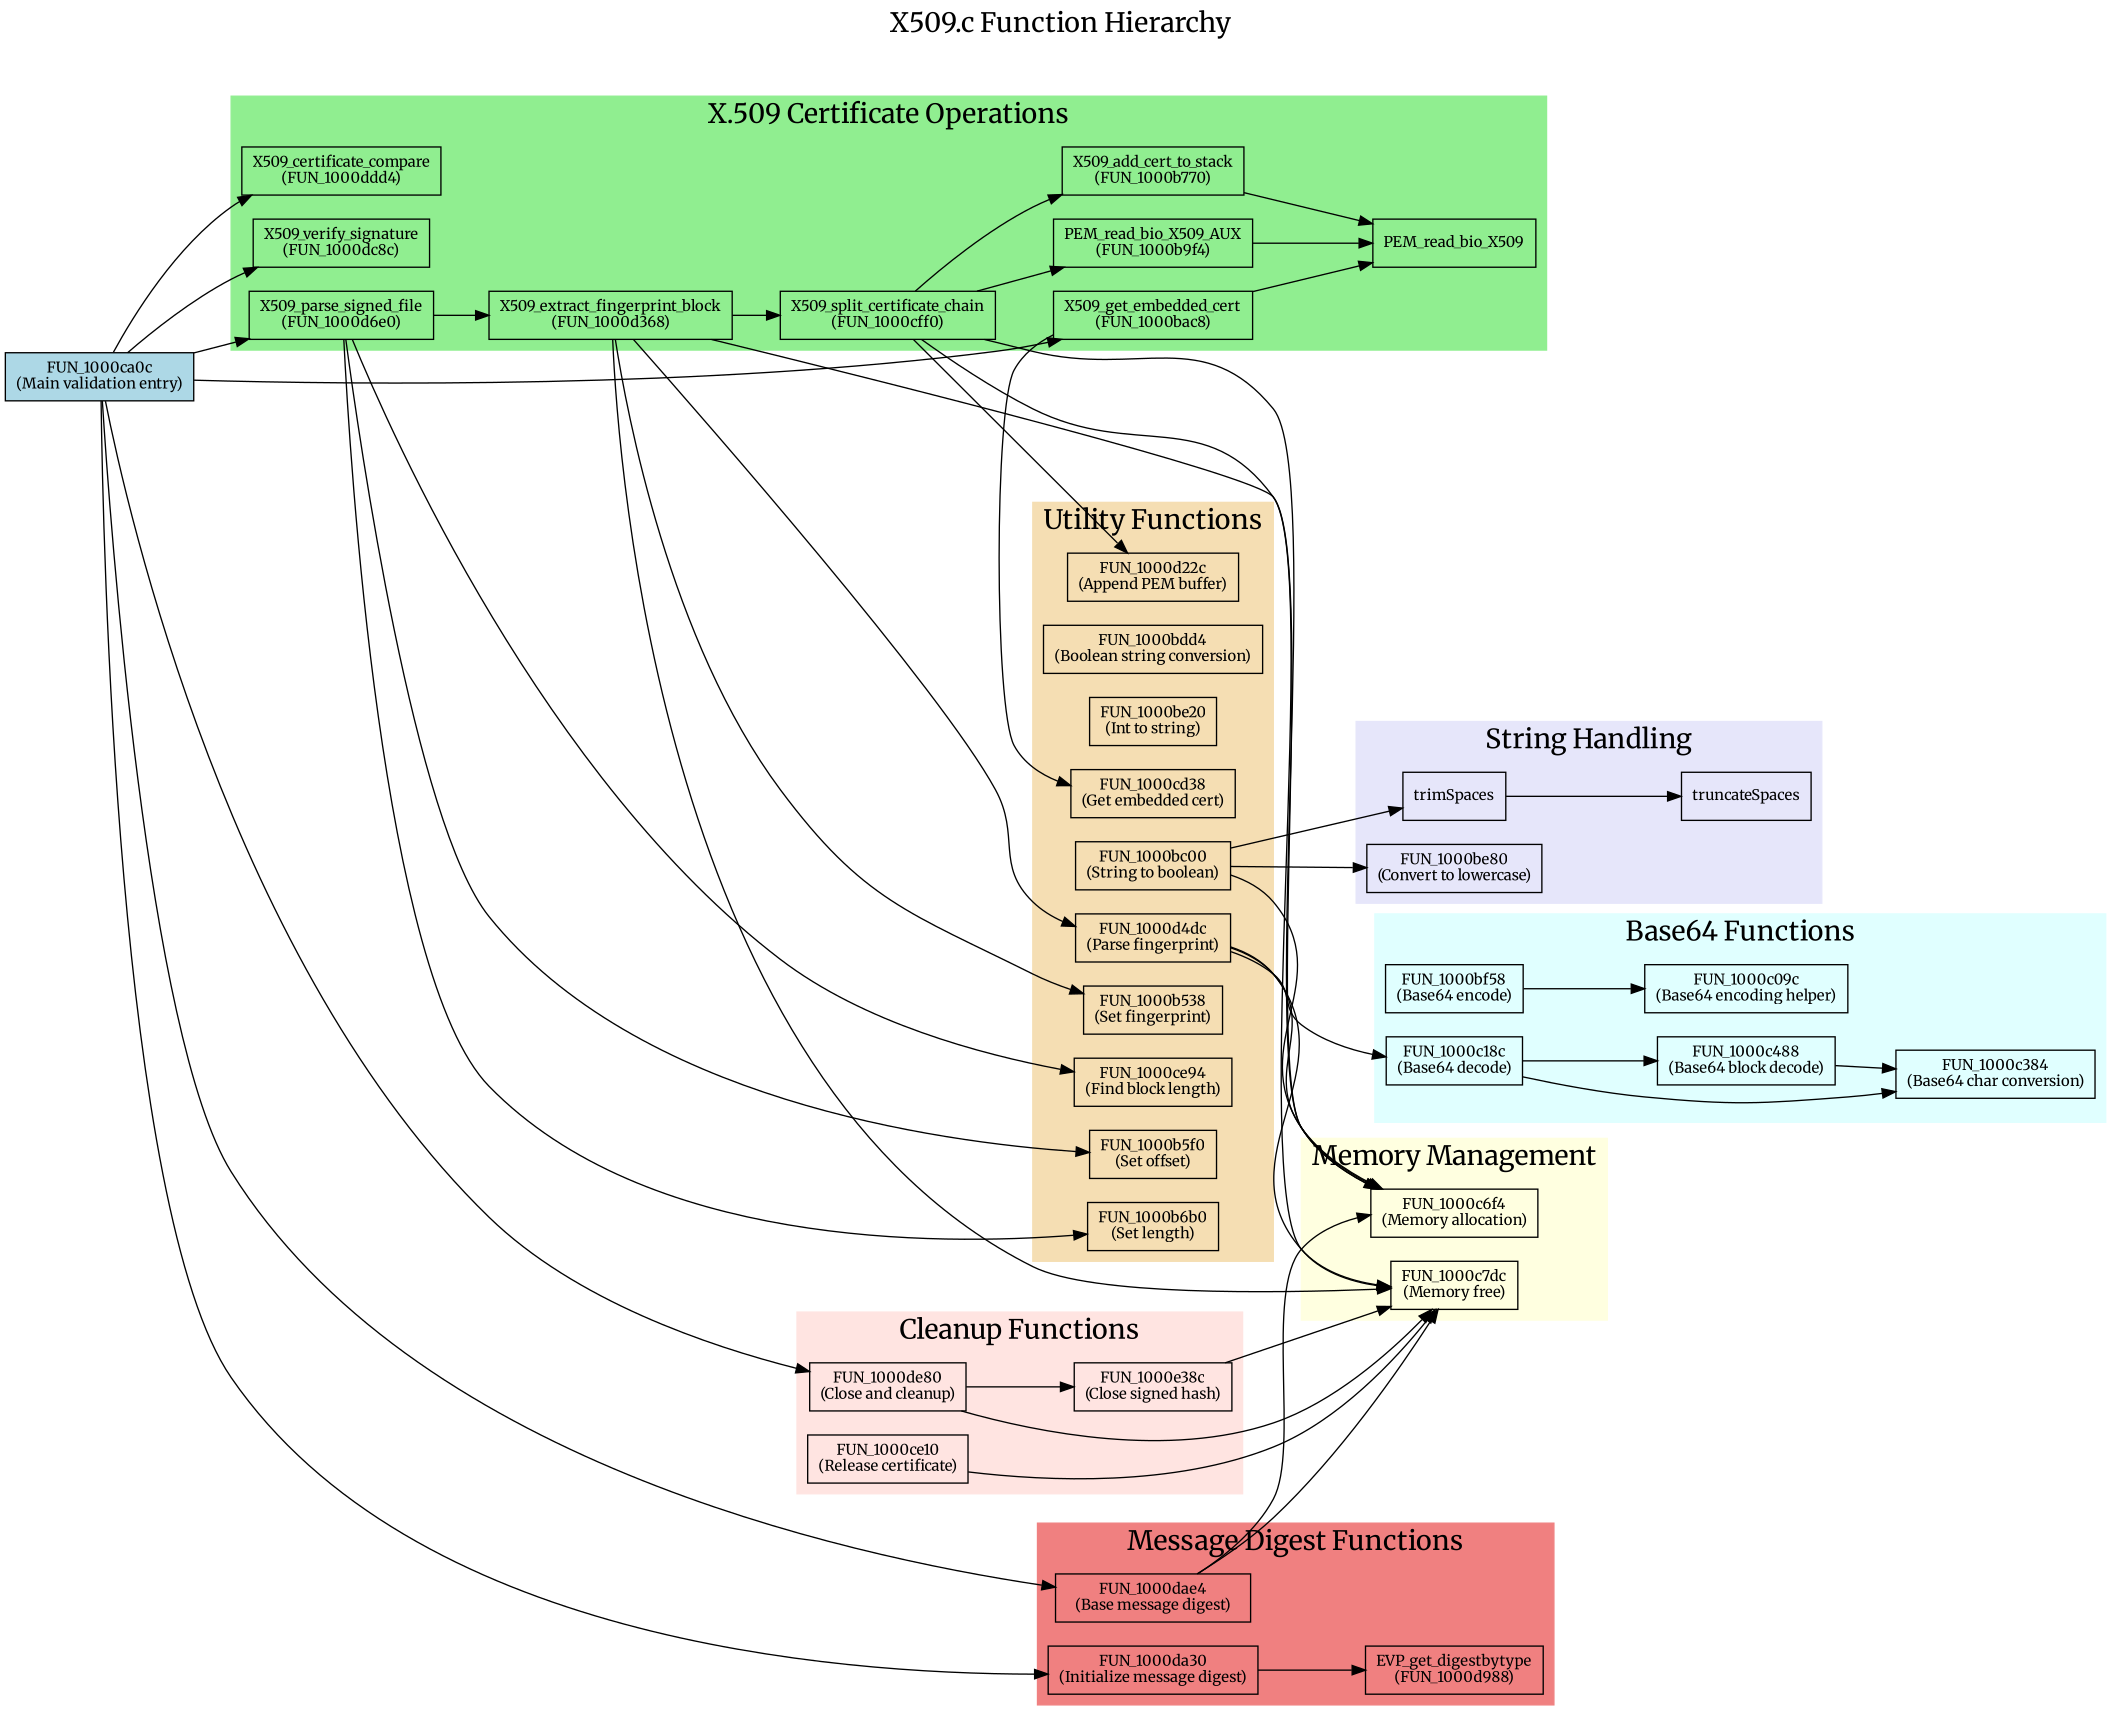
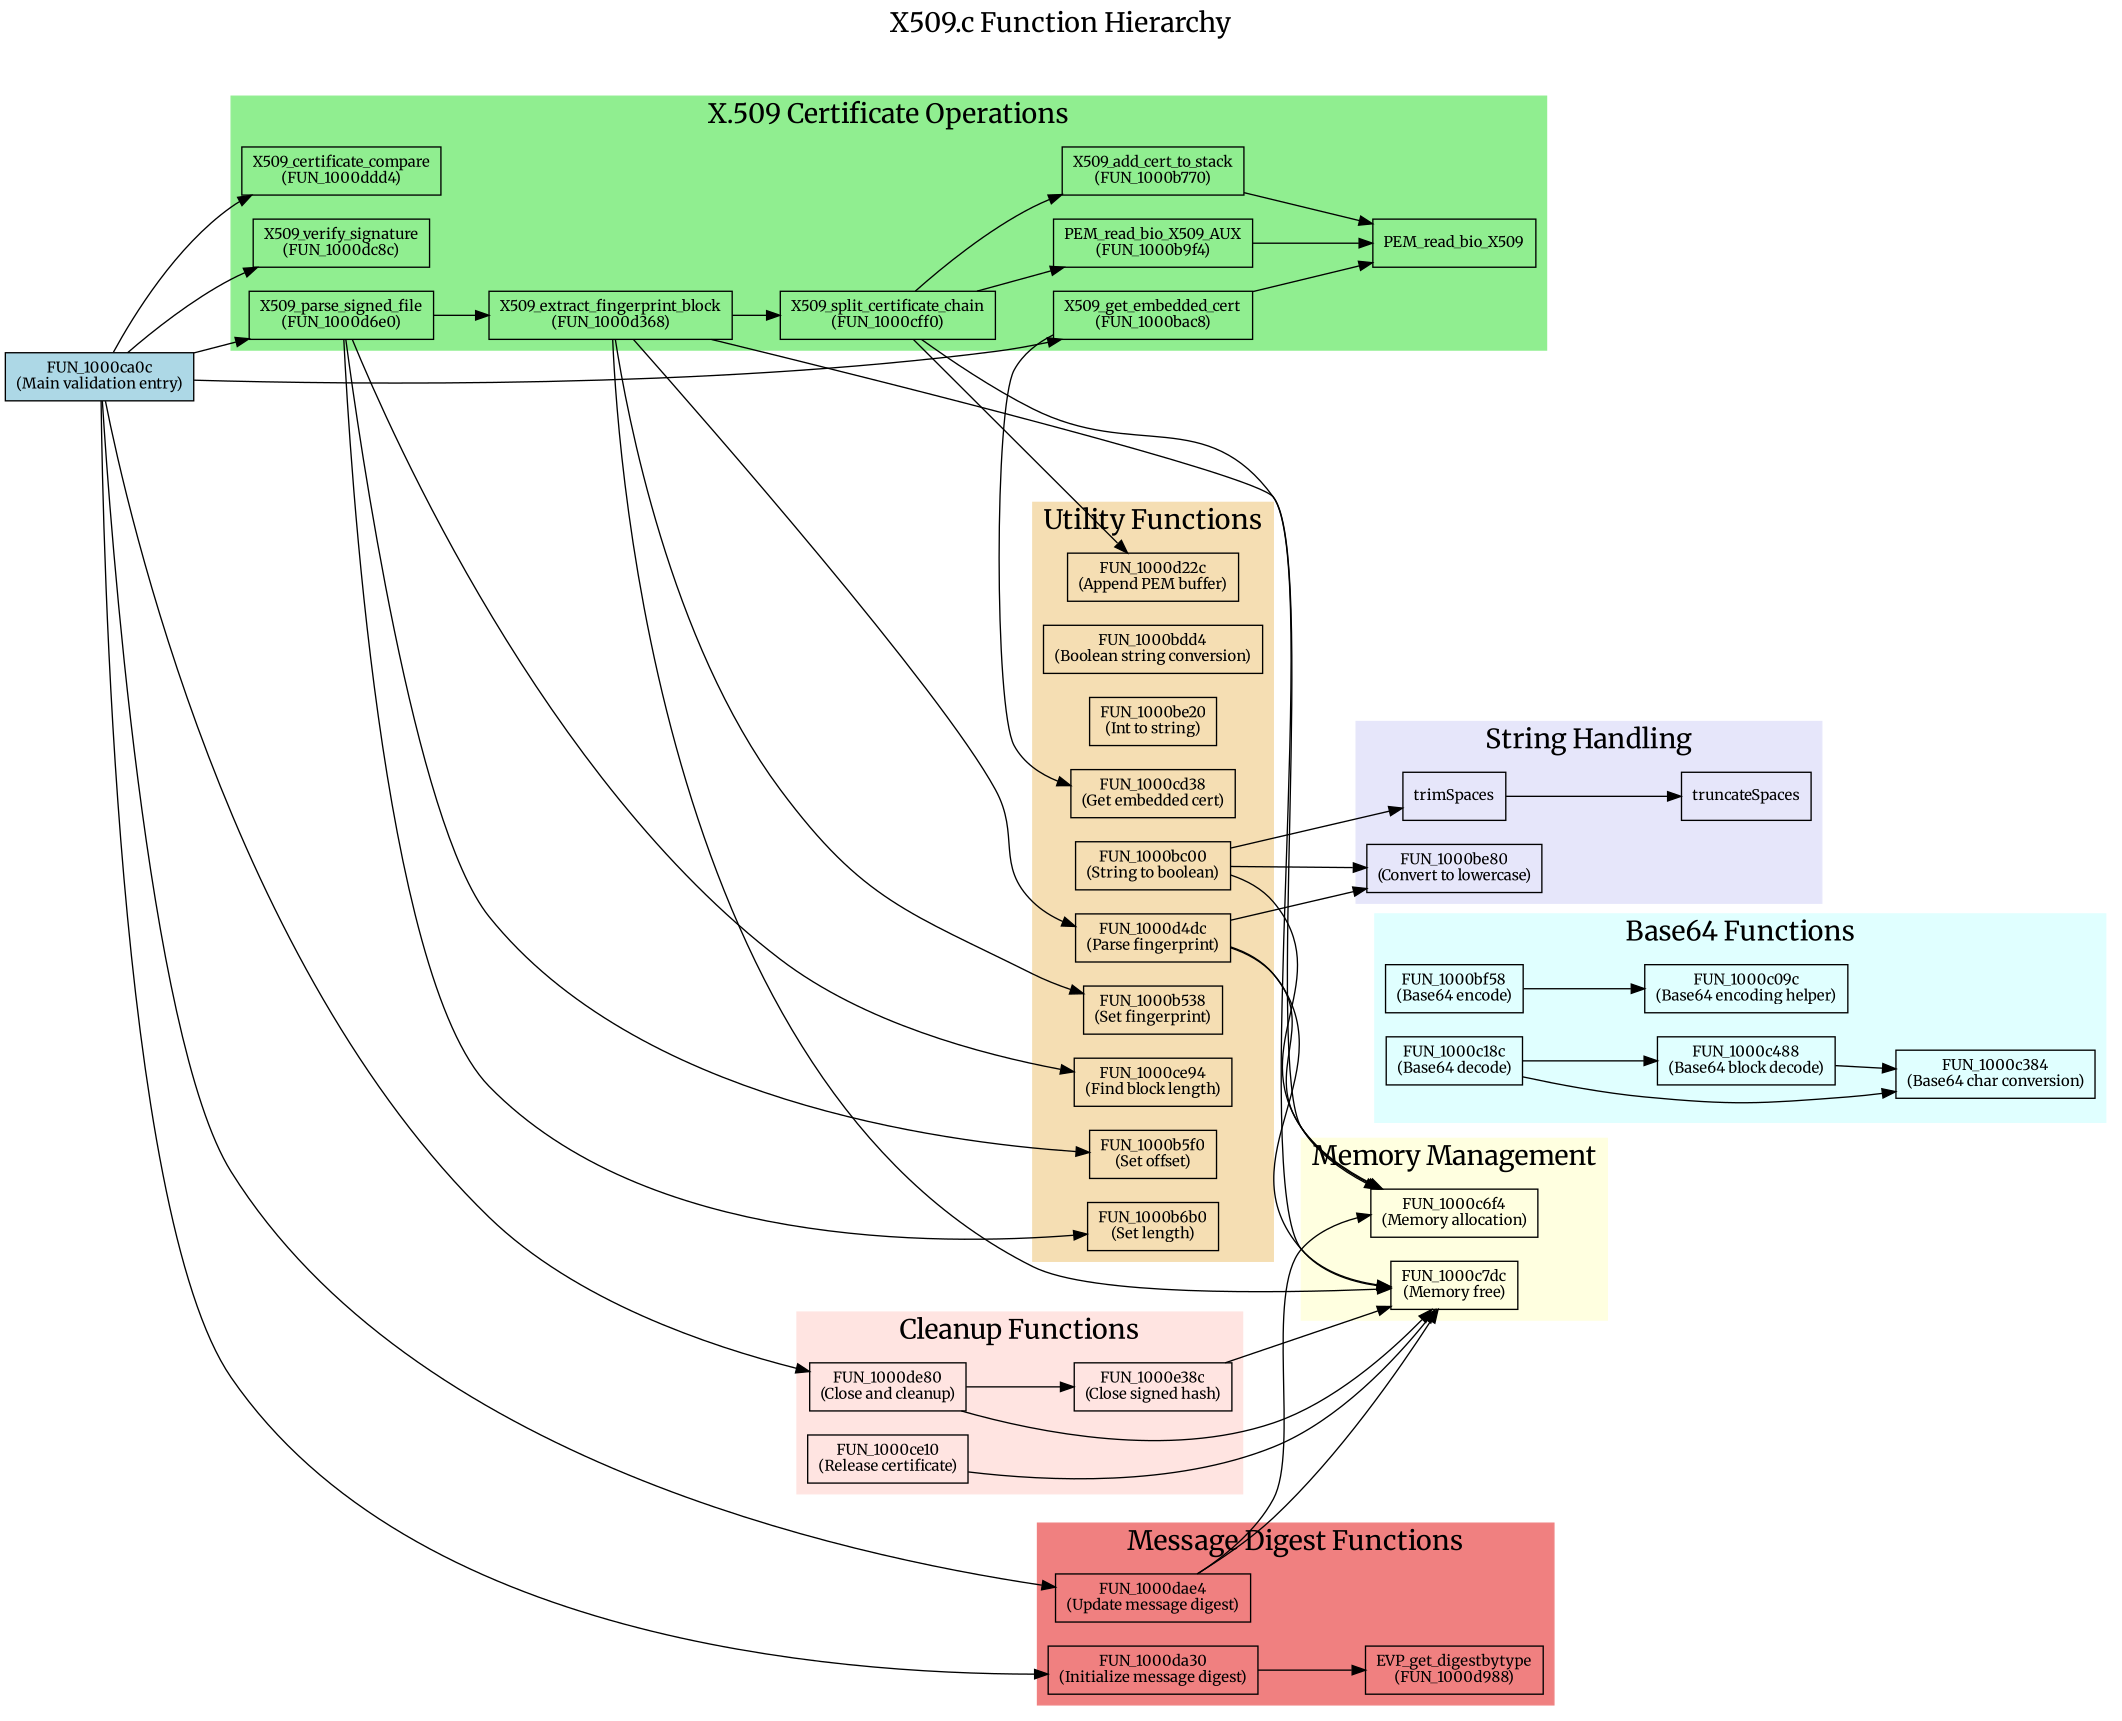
(1292, 518) -> none
(1308, 1030) -> (1298, 904)
(1153, 1598) -> (1153, 1598)
